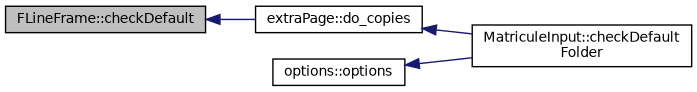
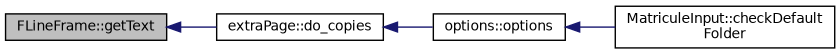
(106, 19) -> (86, 27)
(454, 32) -> (415, 27)
